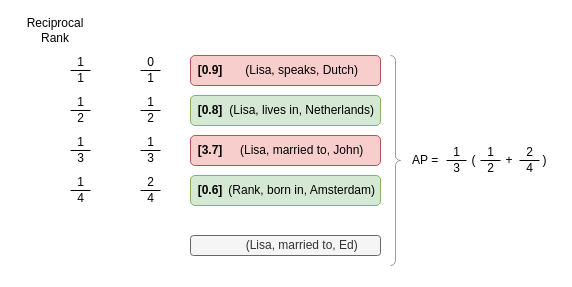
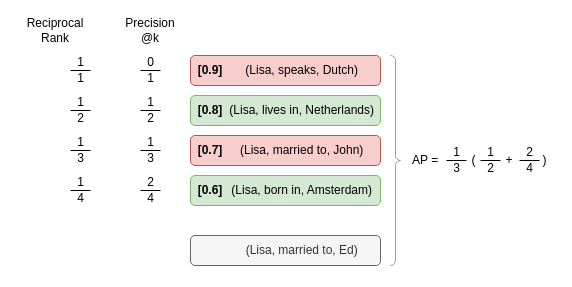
none -> (151, 31)
(211, 151) -> (211, 151)
(286, 191) -> (286, 191)
(286, 246) -> (286, 251)
